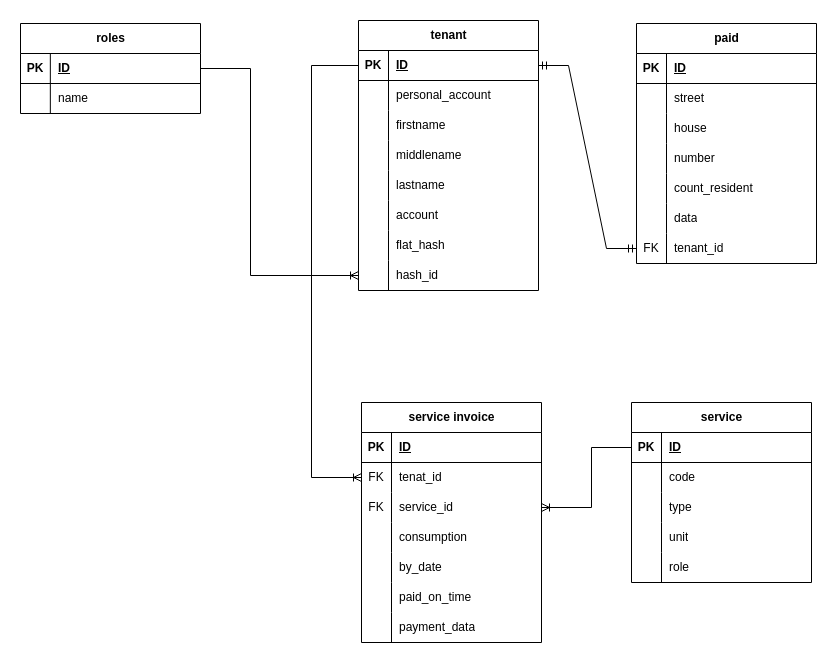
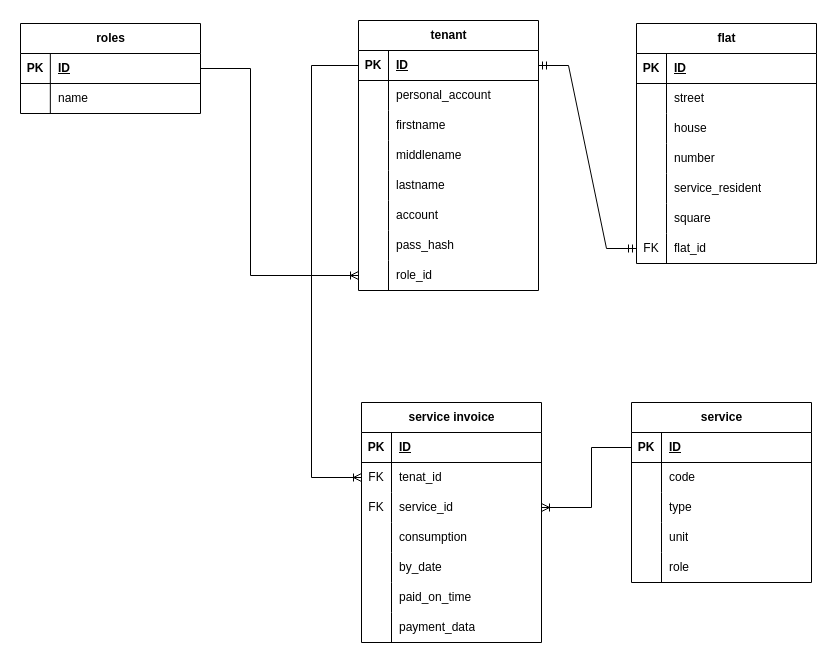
(727, 39) -> (727, 39)
(720, 189) -> (725, 189)
(688, 219) -> (695, 219)
(425, 246) -> (427, 246)
(703, 249) -> (695, 249)
(418, 276) -> (417, 276)
